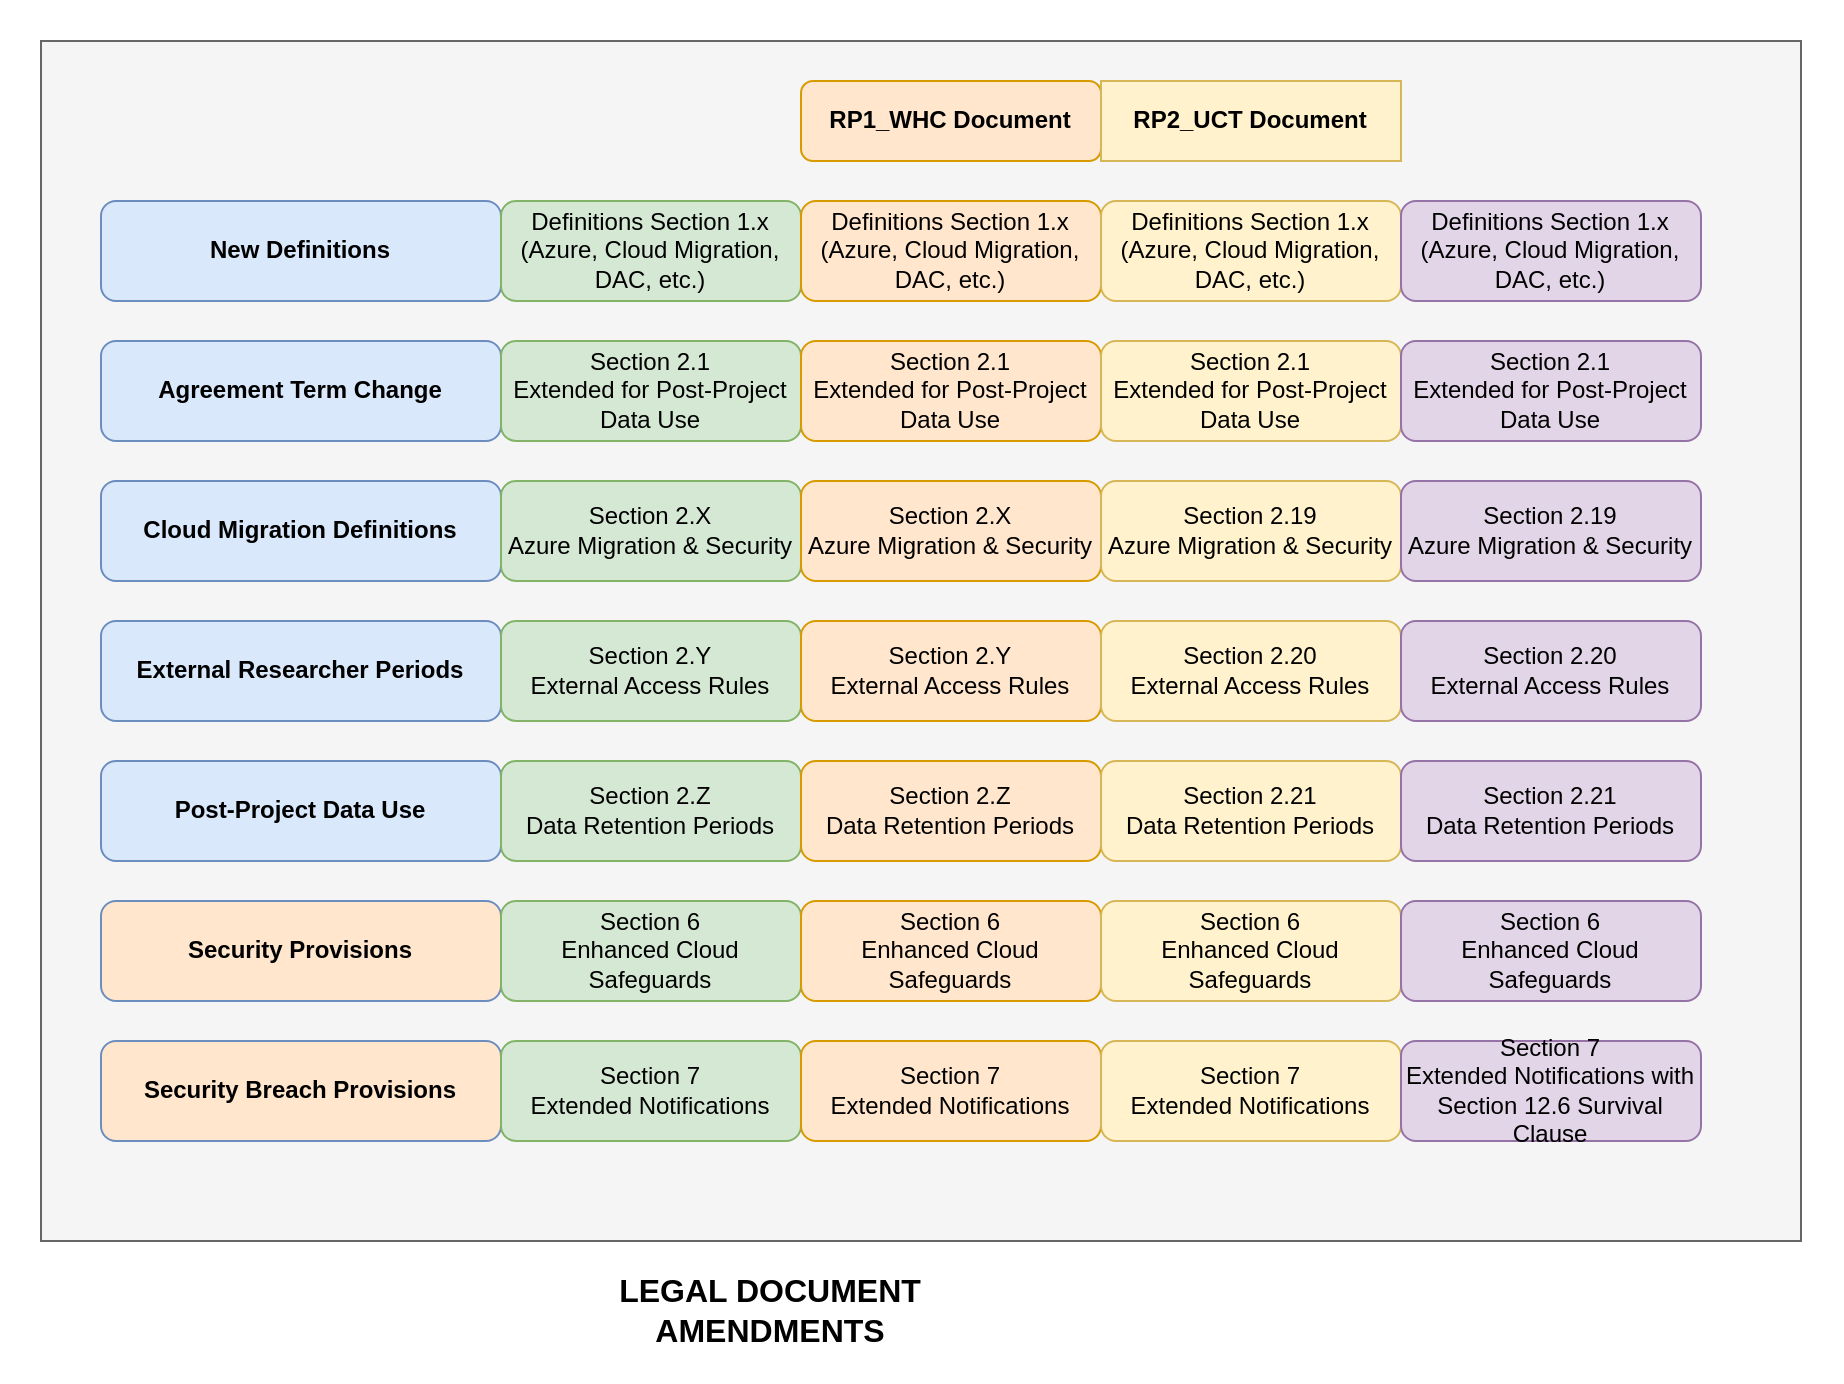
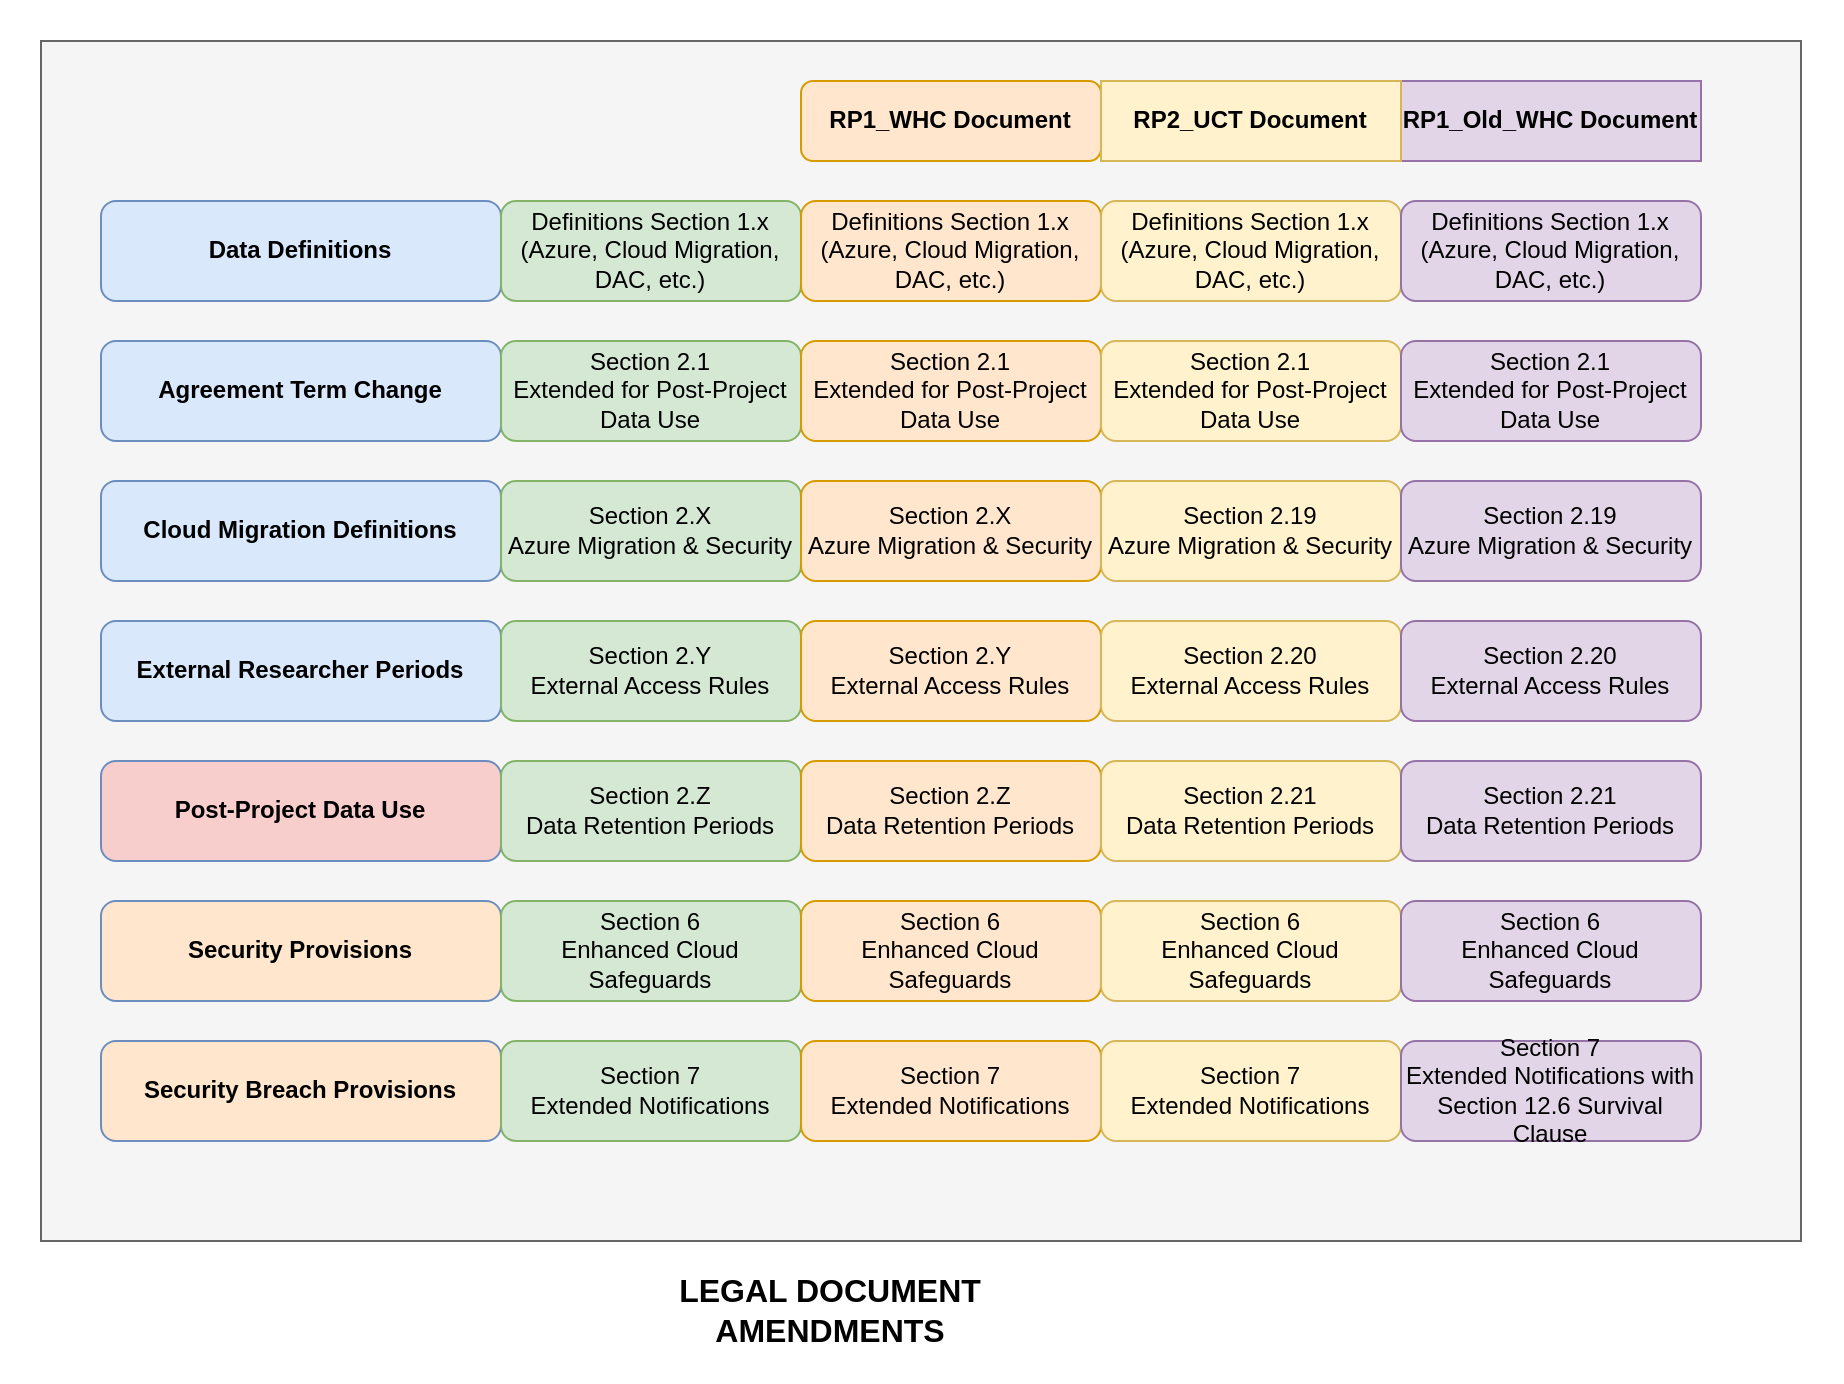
none -> (1551, 121)
(301, 251) -> (301, 251)
(301, 811) -> (301, 811)
(771, 1311) -> (831, 1311)
